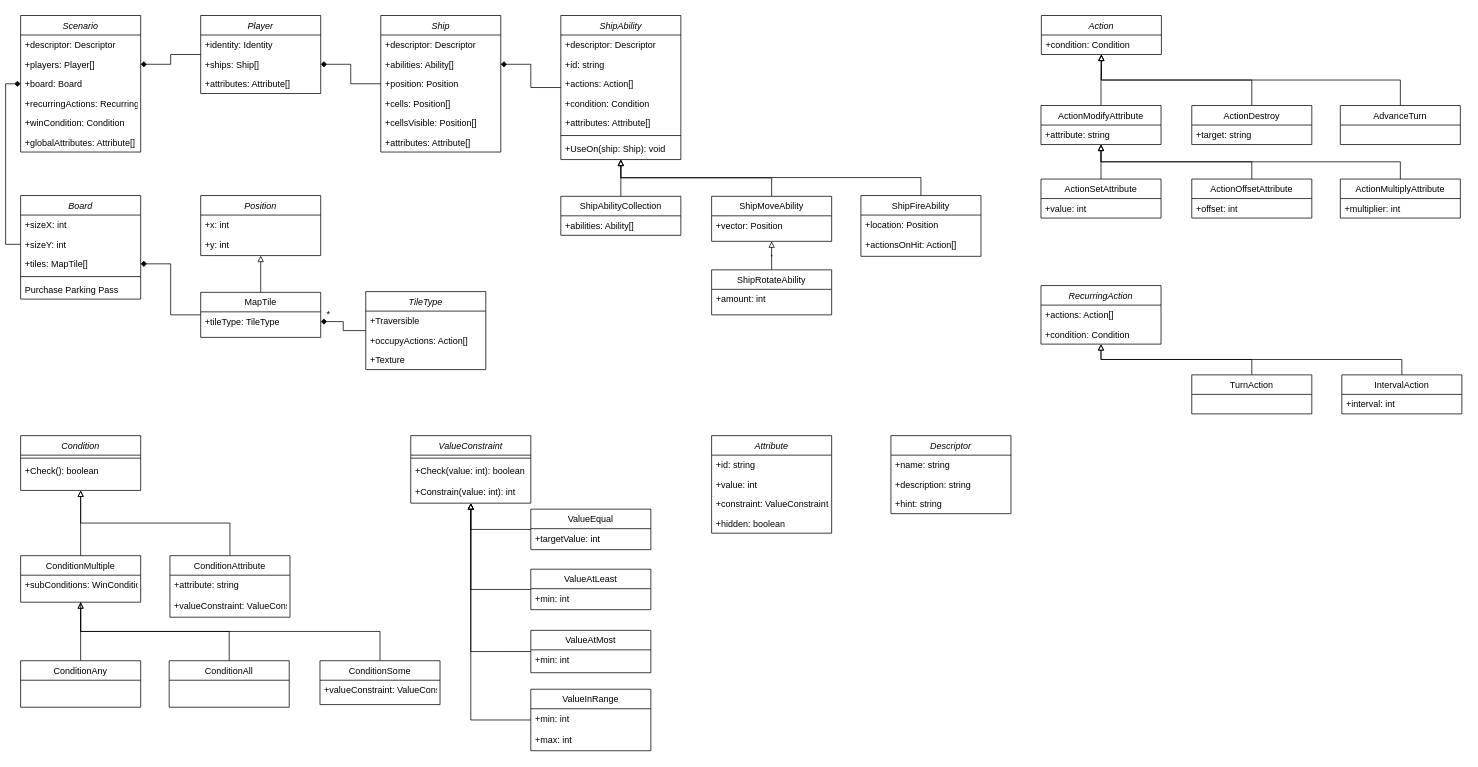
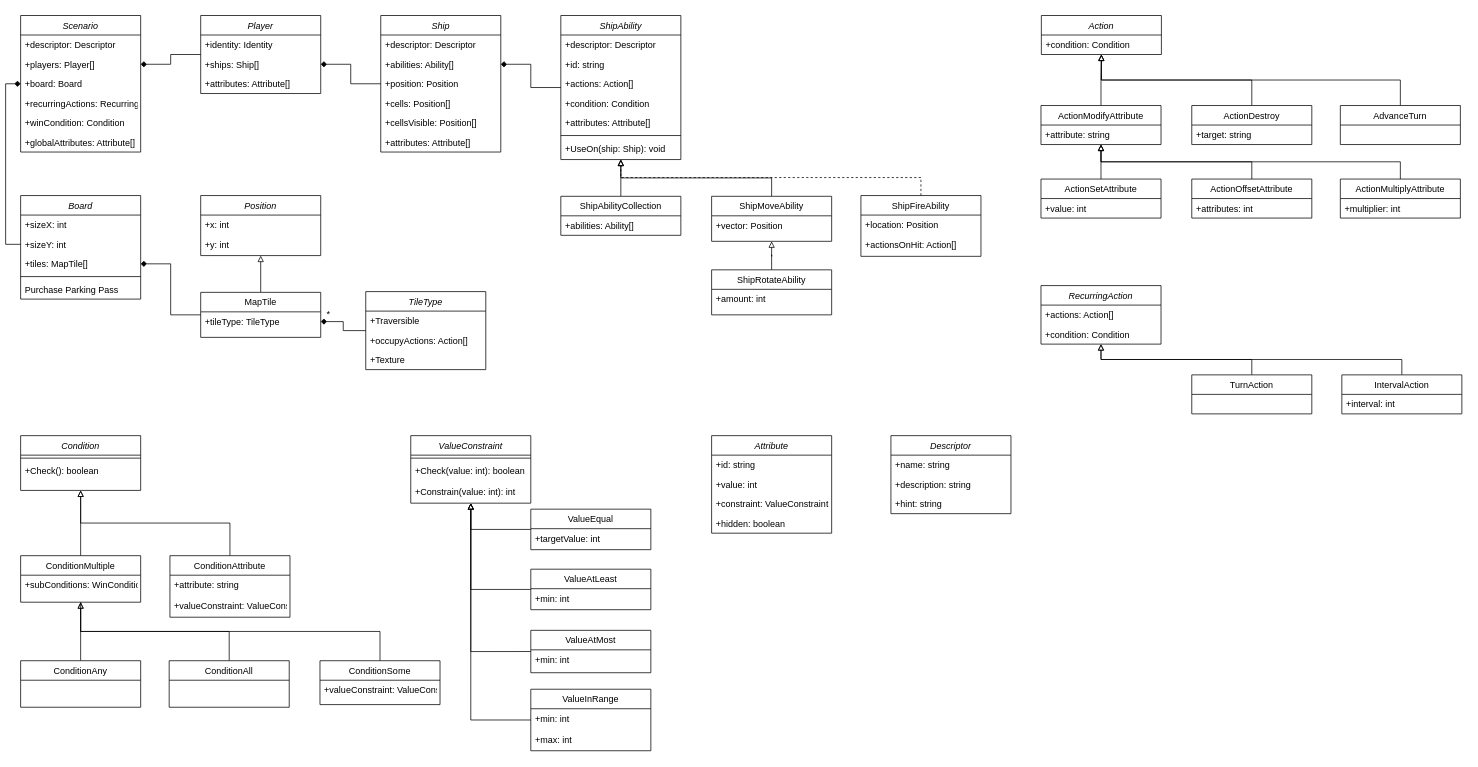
(856, 177) -> (856, 177)
(1222, 209) -> (1231, 209)
